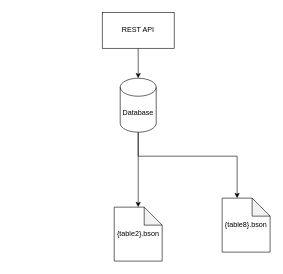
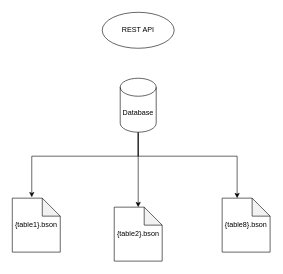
(138, 30) -> (138, 30)
(138, 72) -> none
none -> (32, 192)
none -> (36, 225)
